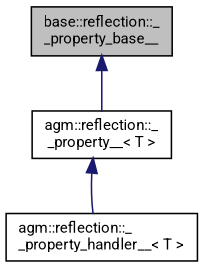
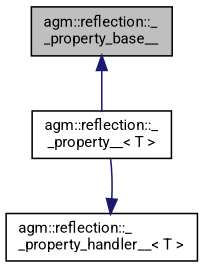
(102, 31) -> (102, 31)
(92, 194) -> (112, 178)
